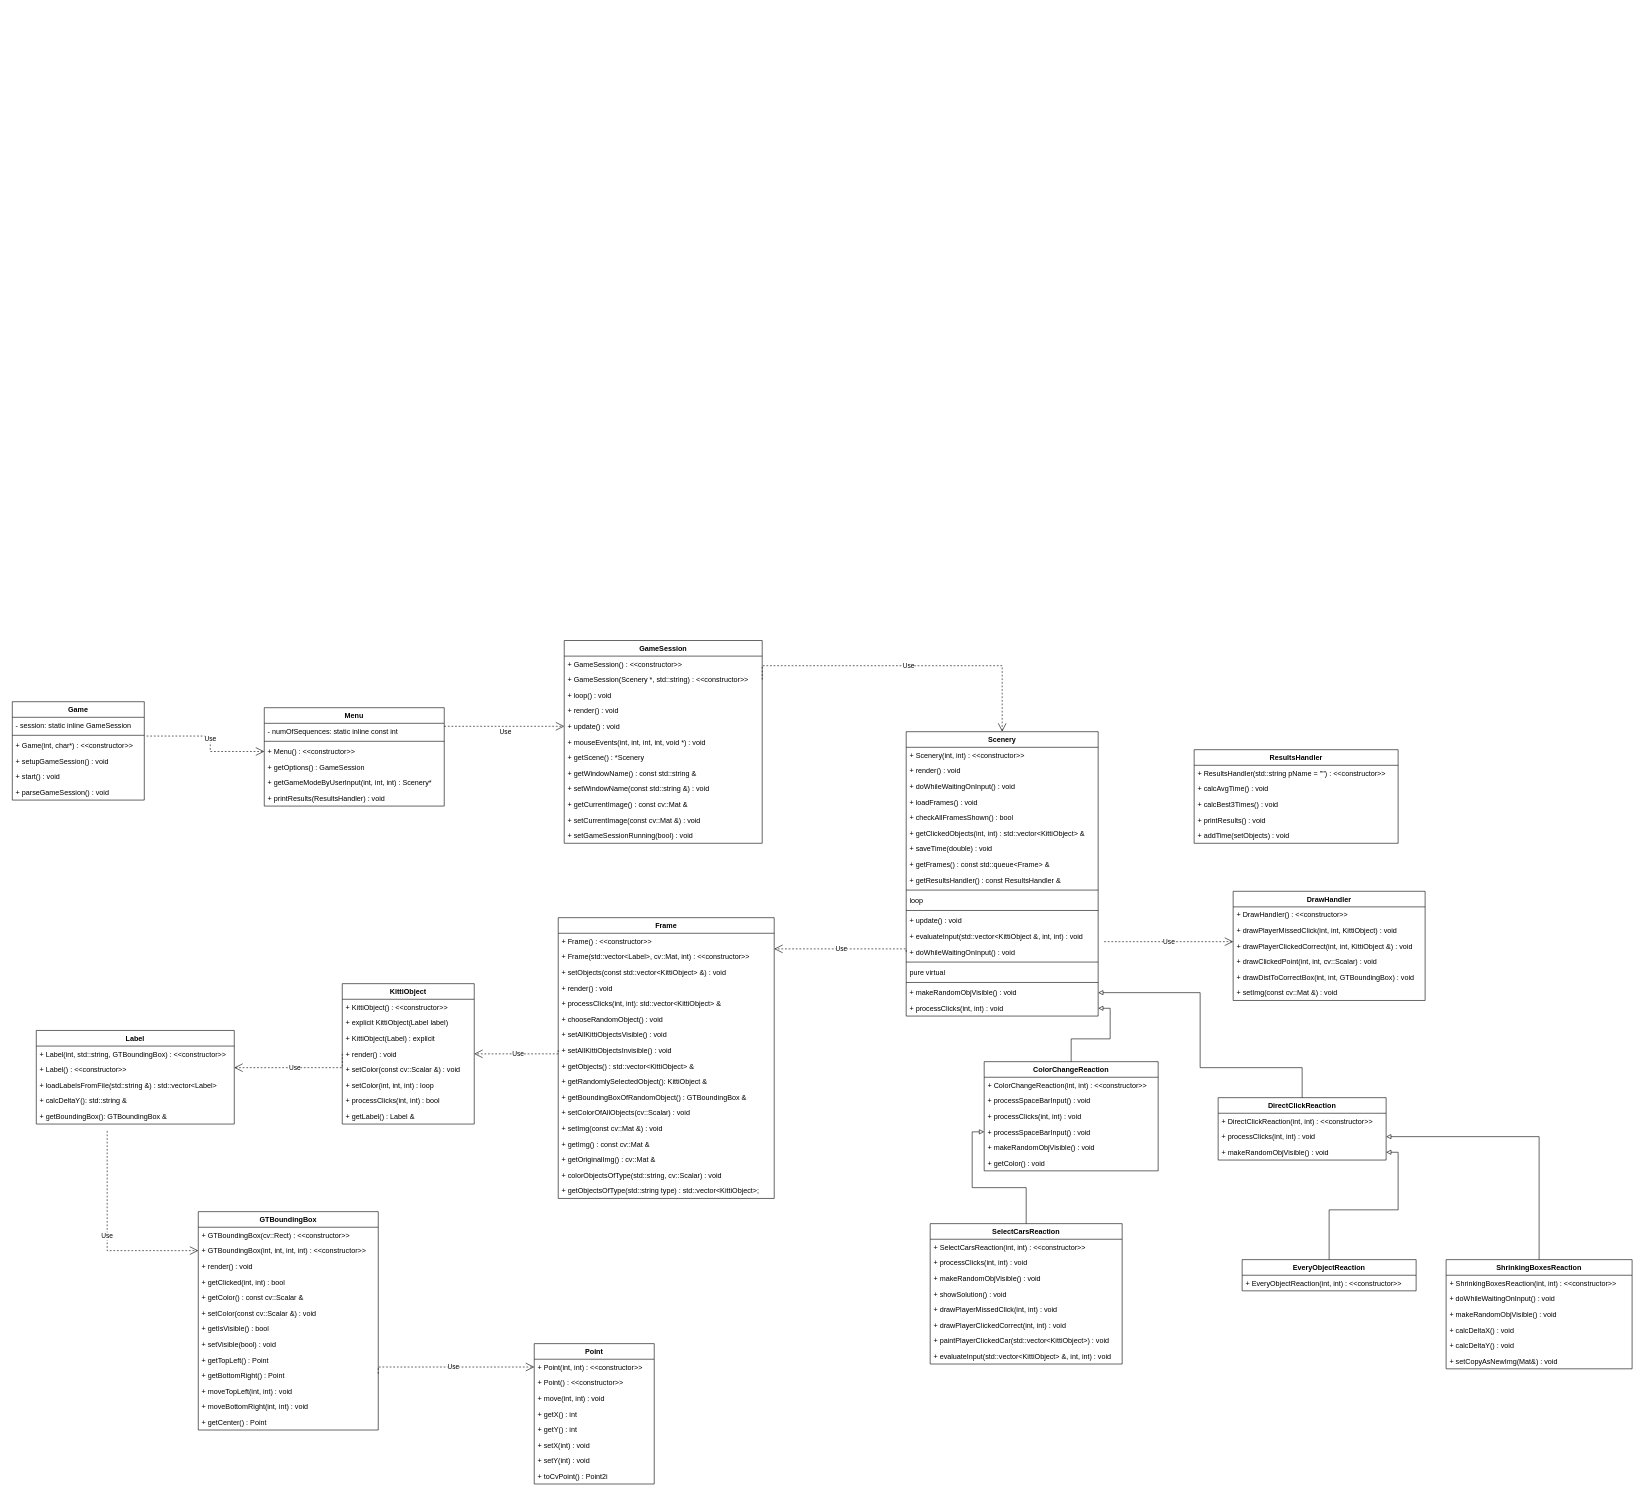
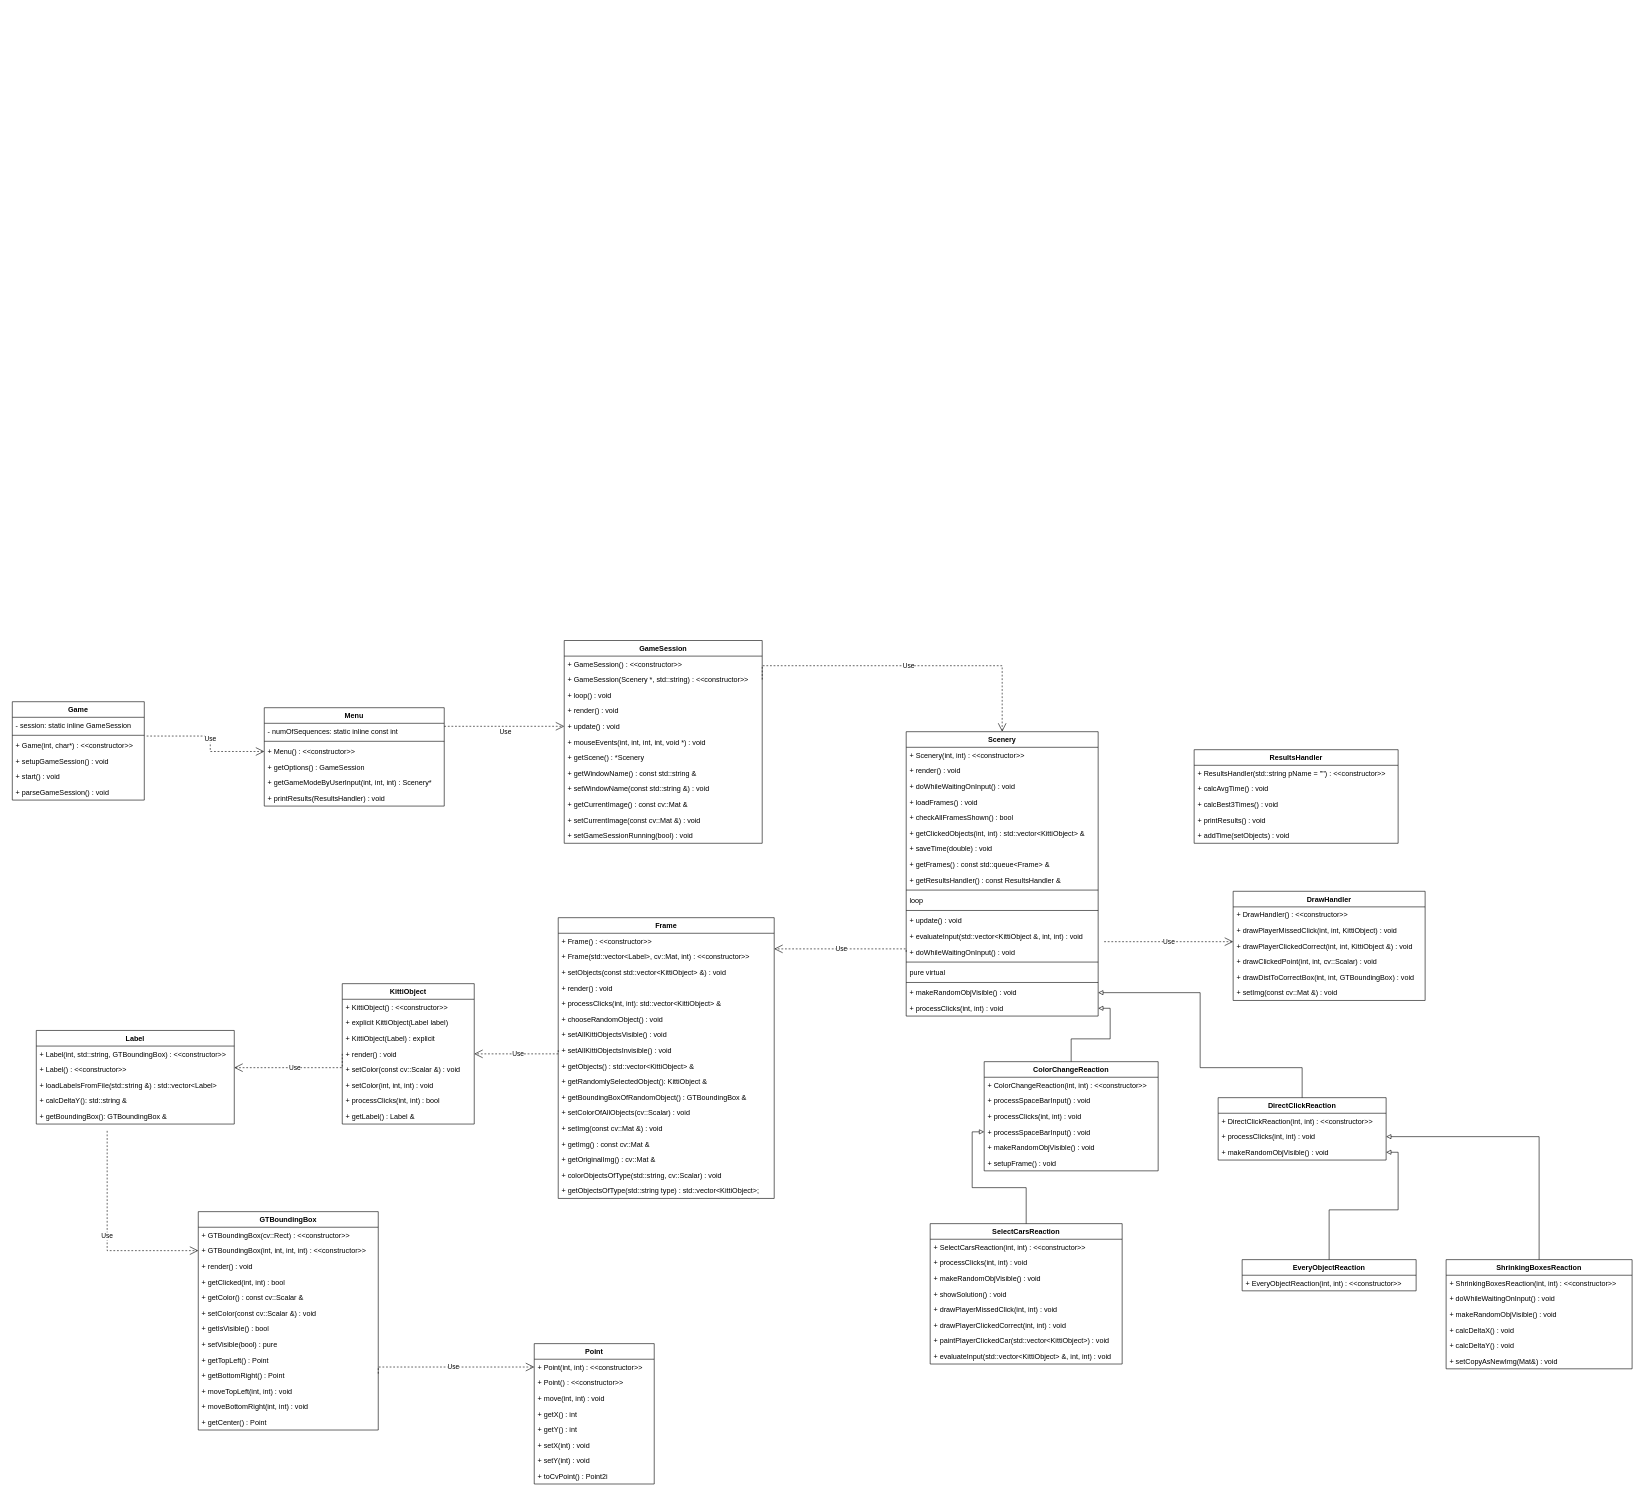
(398, 1085) -> (398, 1085)
(1020, 1163) -> (1025, 1163)
(244, 1345) -> (245, 1345)
